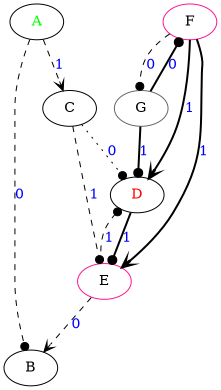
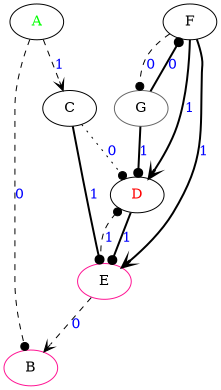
(190, 22) -> (190, 22)
(85, 191) -> (85, 191)
(31, 368) -> (31, 368)
